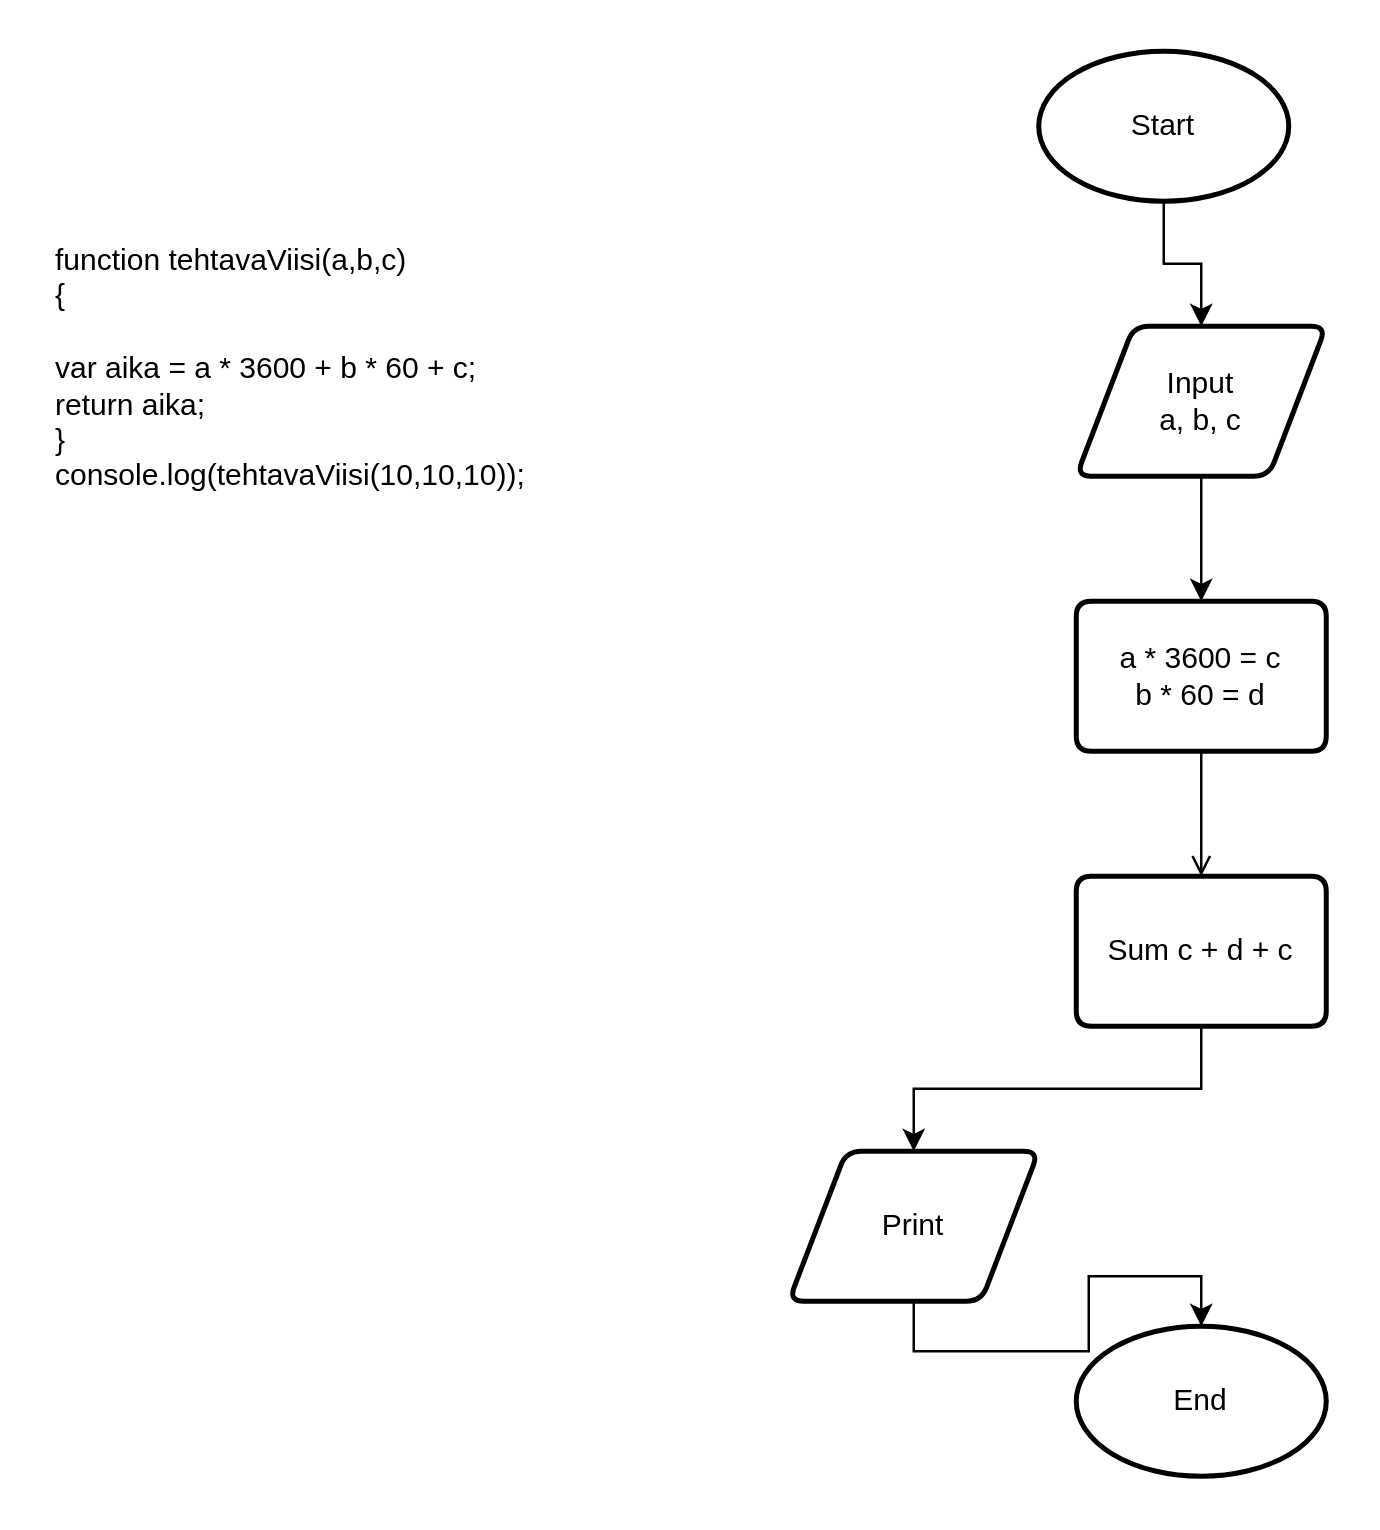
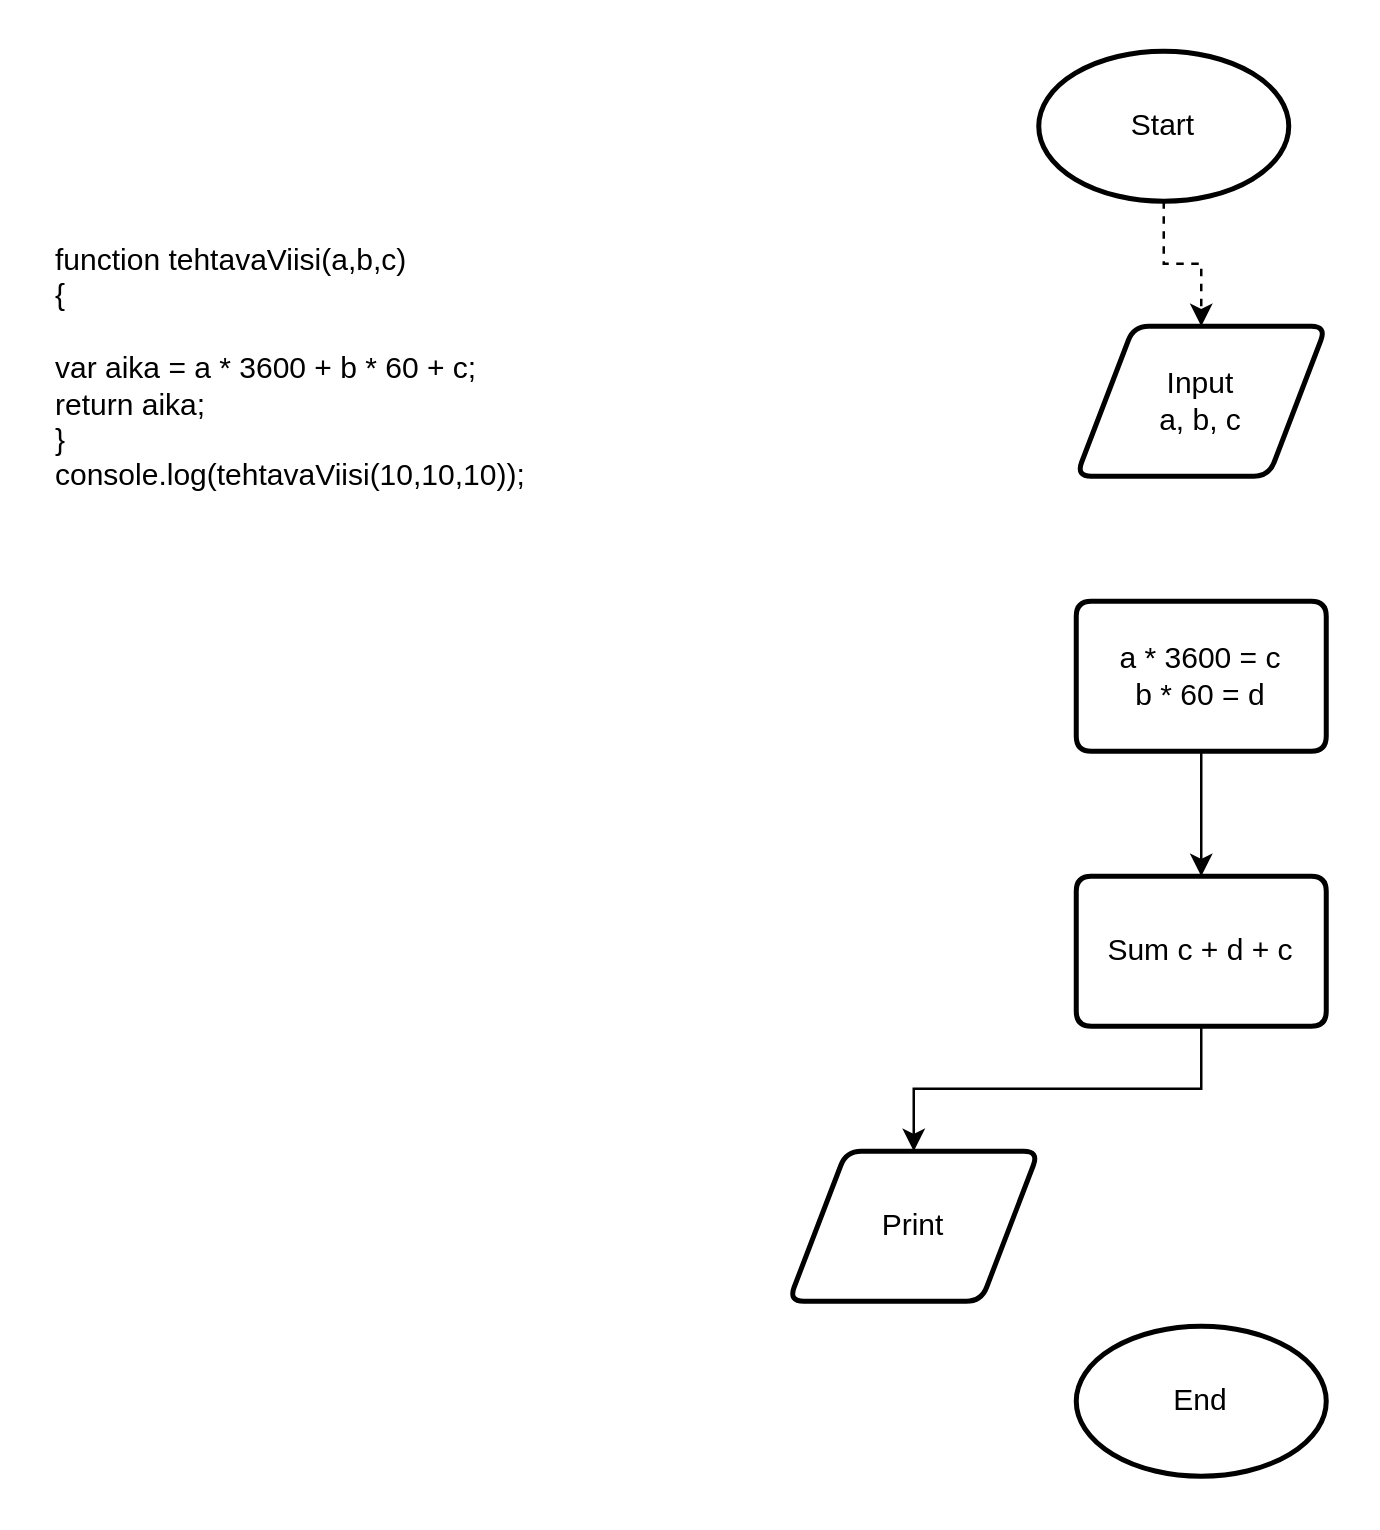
(1177, 264) -> (1177, 264)
(1201, 531) -> none
(1201, 862) -> (1201, 858)
(1087, 1351) -> none
